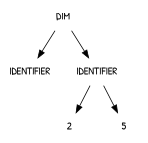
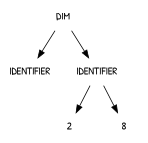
(124, 127) -> (124, 127)
